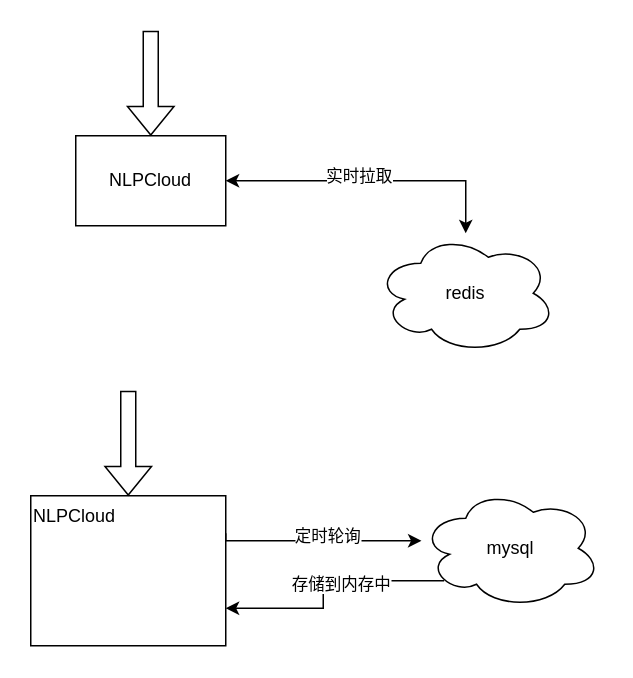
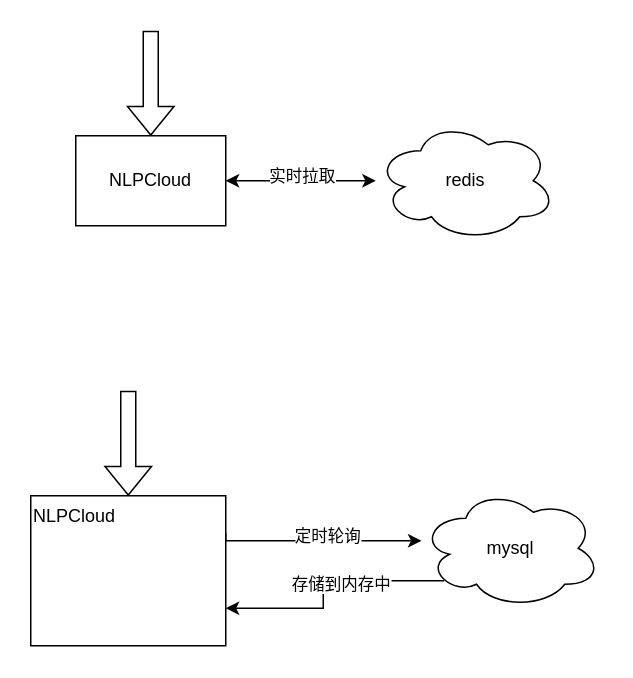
(466, 293) -> (466, 181)
